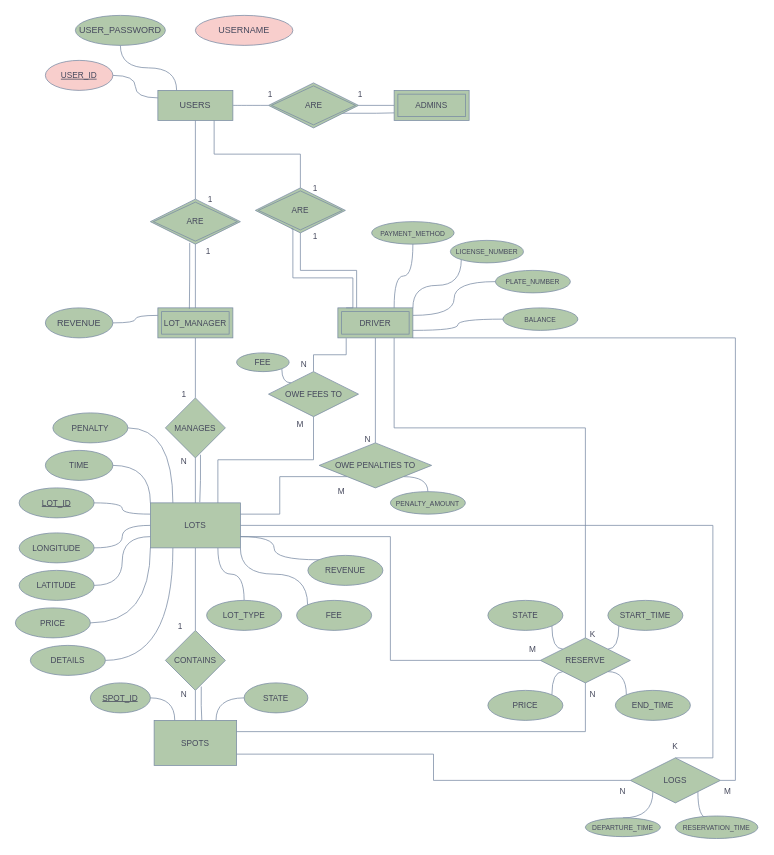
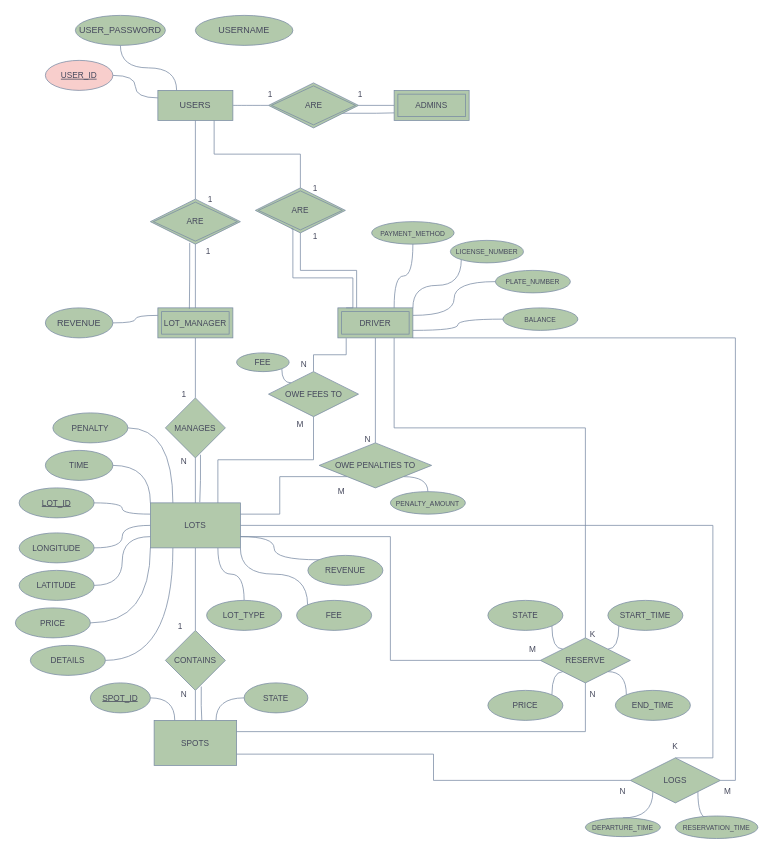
(244, 30) -> (244, 30)
